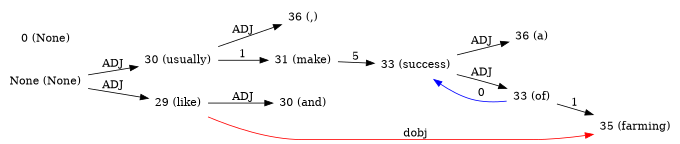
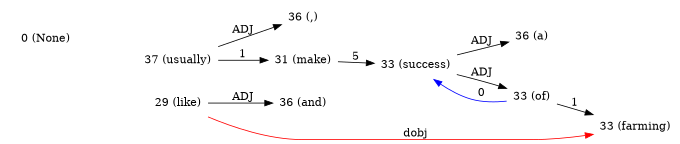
(178, 60) -> (178, 60)
(46, 82) -> none
(303, 103) -> (303, 103)
(635, 127) -> (635, 127)
